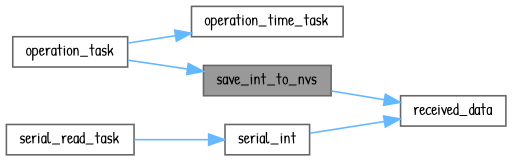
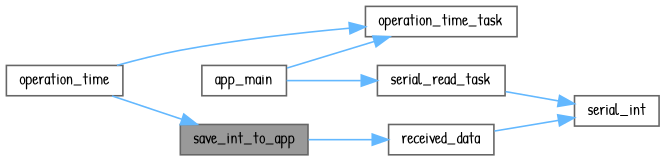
(70, 52) -> (65, 81)
none -> (244, 81)
(267, 81) -> (244, 140)
(347, 127) -> (527, 126)
